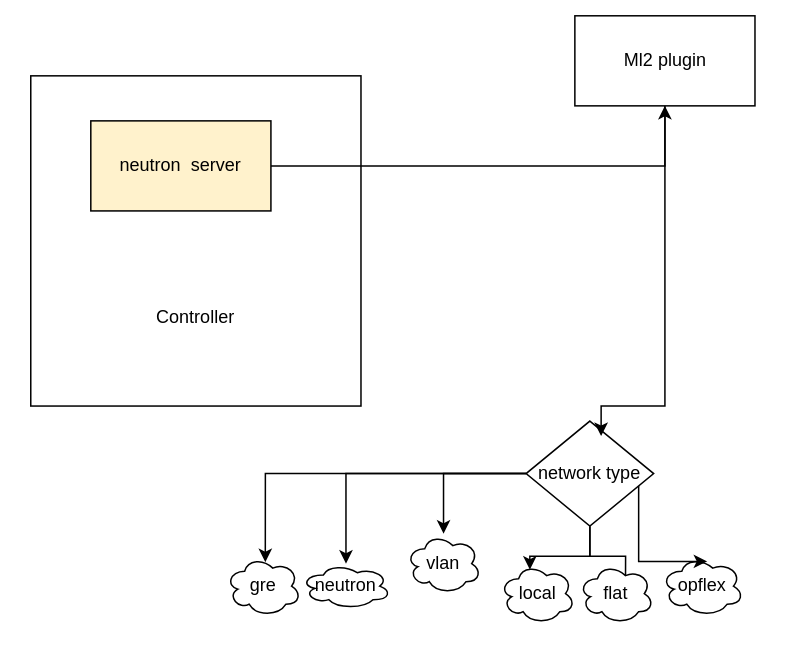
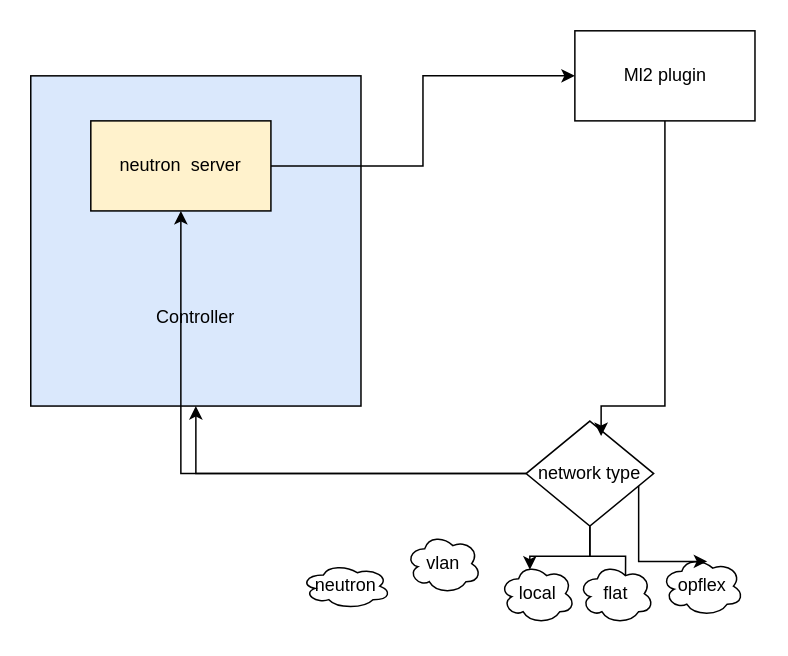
(665, 61) -> (665, 76)
(196, 241) -> (196, 241)
(443, 499) -> (196, 443)
(265, 514) -> none
(346, 514) -> (181, 353)
(263, 586) -> none
